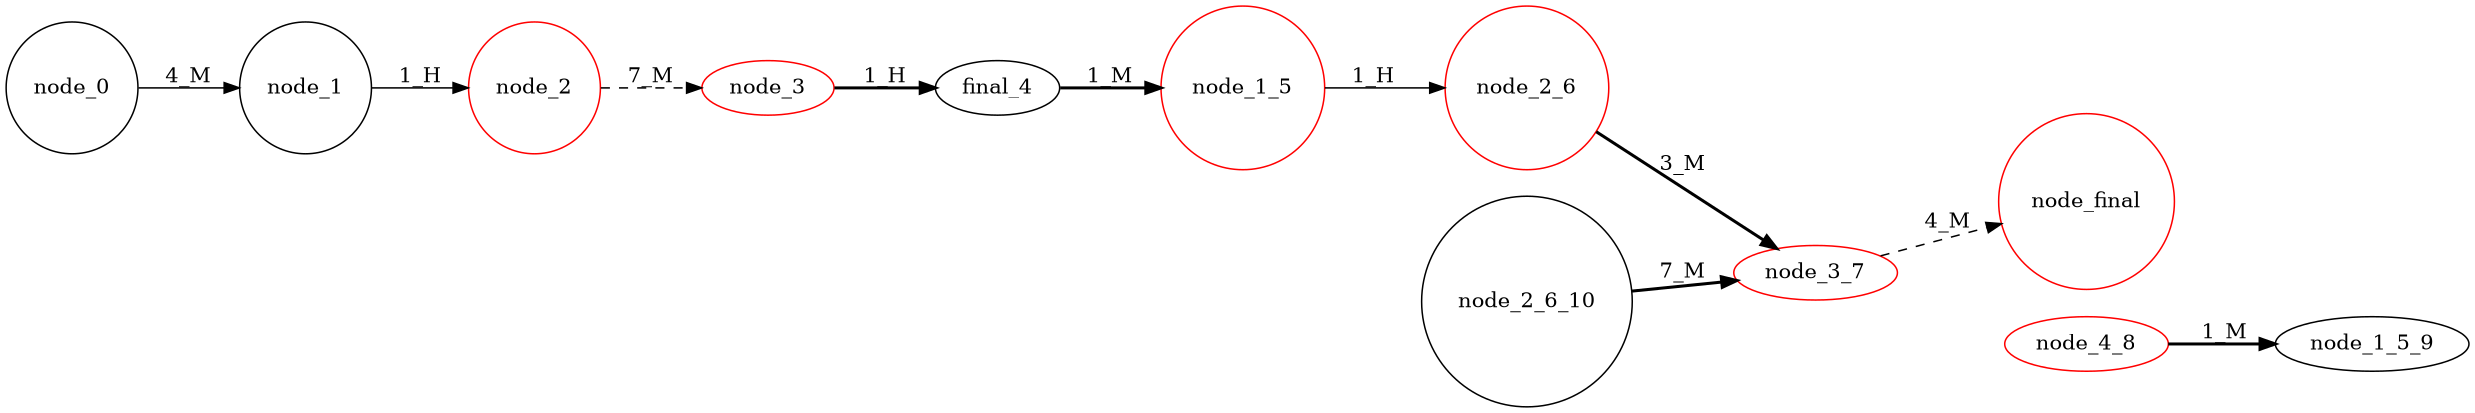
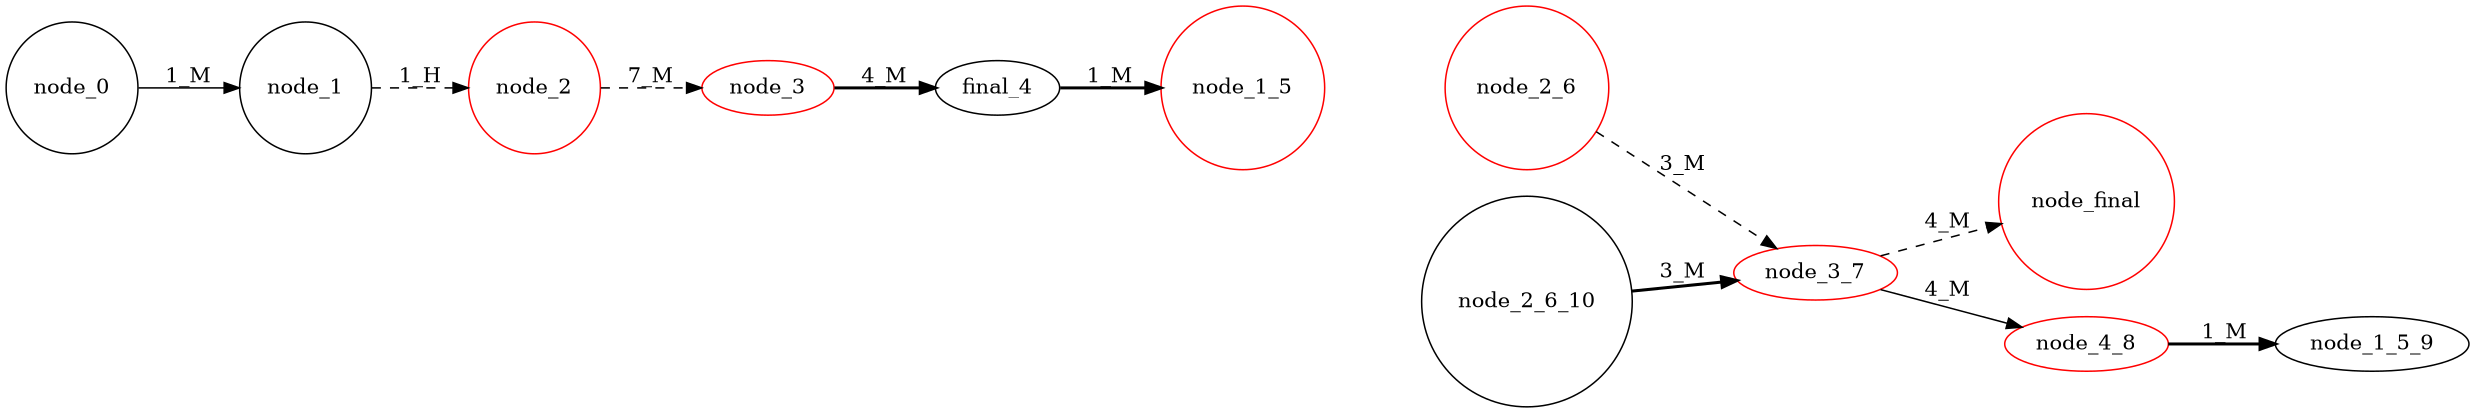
(189, 77) -> (189, 77)
(885, 77) -> (885, 77)
(412, 88) -> (412, 88)
(1377, 88) -> none
(1680, 186) -> (1680, 186)
(1683, 272) -> (1683, 272)
none -> (1944, 306)
